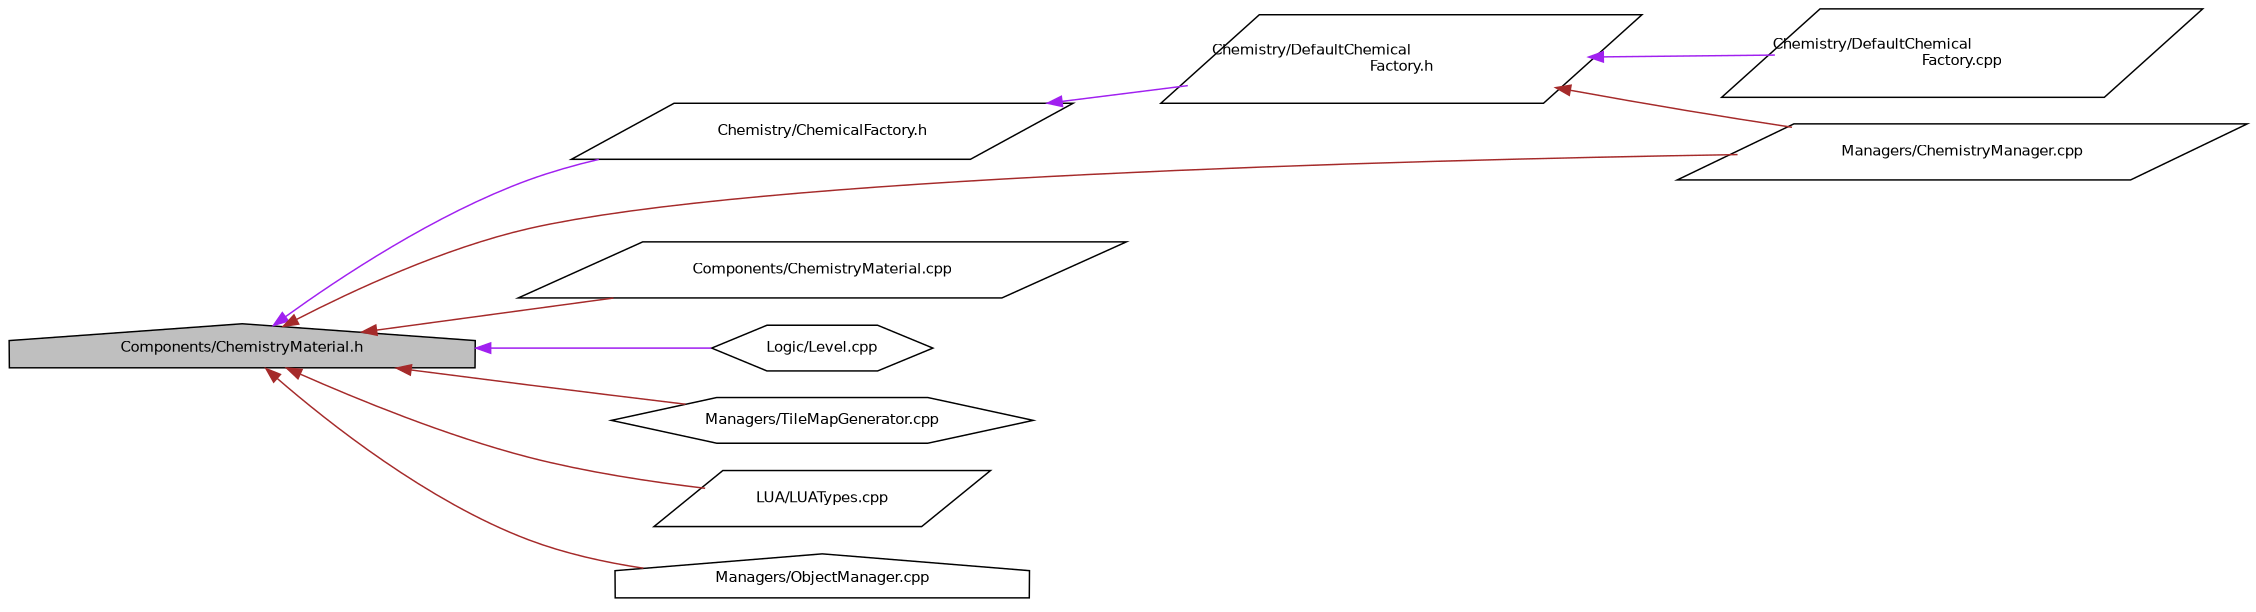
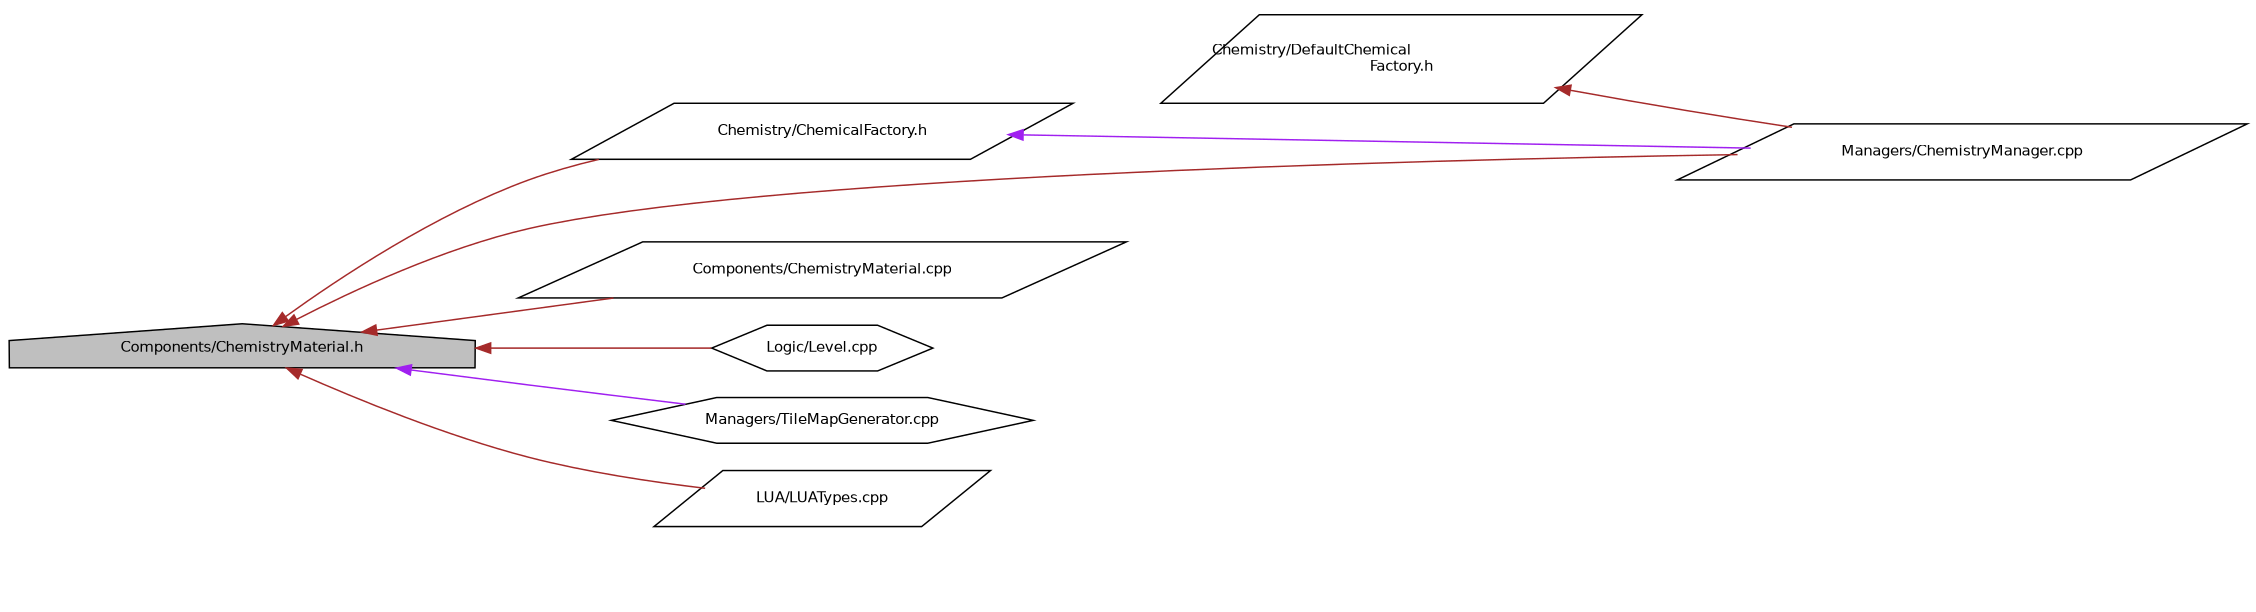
(1962, 53) -> none
(1125, 93) -> (1387, 142)
(435, 223) -> (435, 223)
(601, 348) -> (601, 348)
(548, 387) -> (548, 387)
(822, 578) -> none
